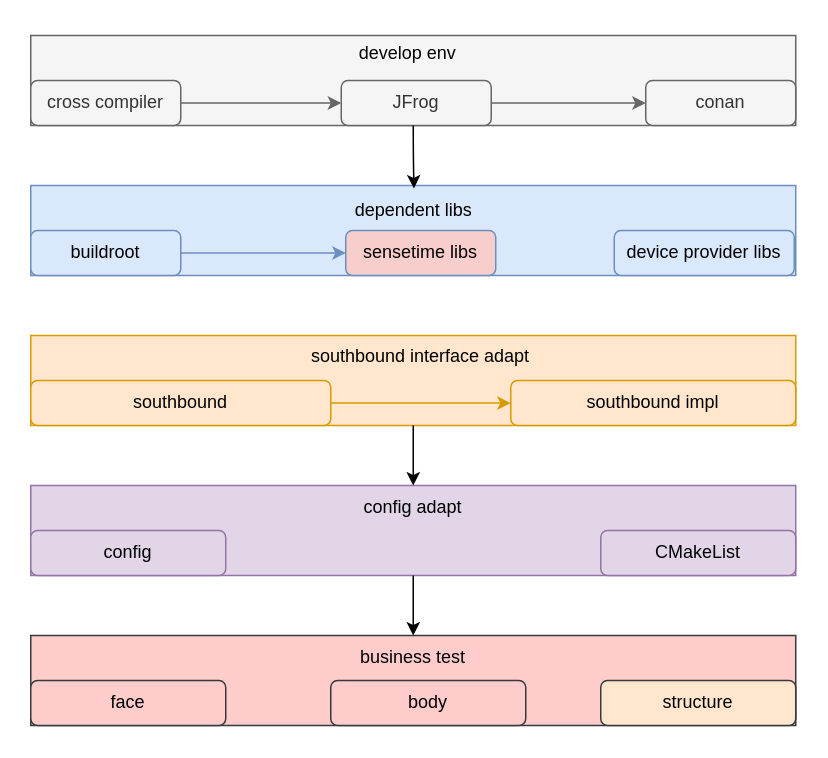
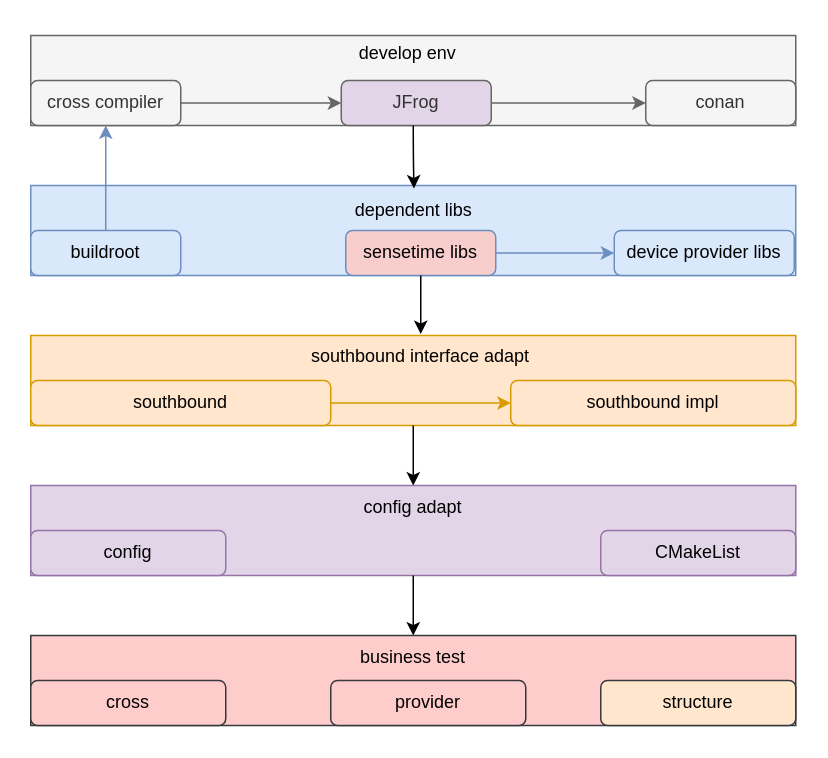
(416, 103) -> (416, 103)
(258, 253) -> (106, 183)
none -> (550, 253)
none -> (421, 300)
(128, 703) -> (128, 703)
(428, 703) -> (428, 703)
